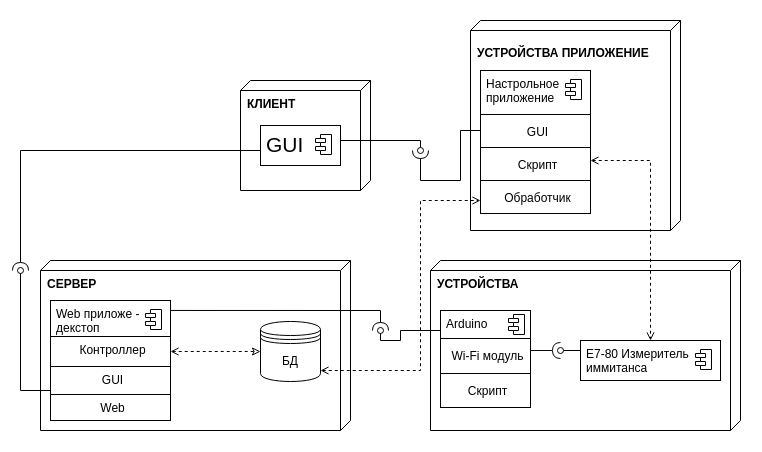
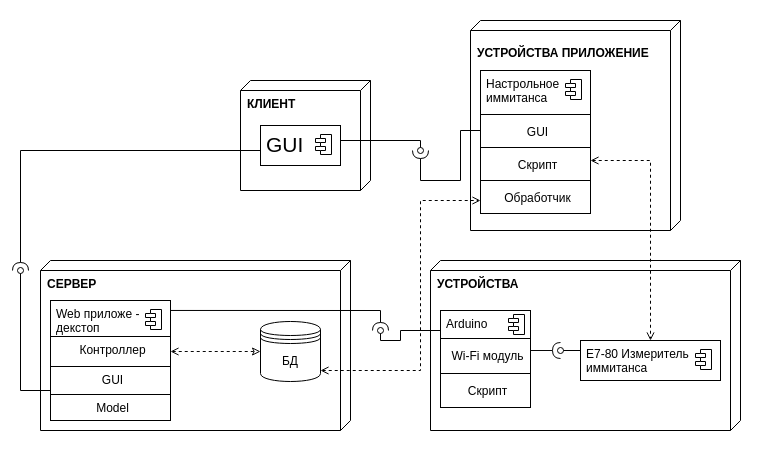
(523, 92) -> (523, 92)
(113, 409) -> (113, 409)
